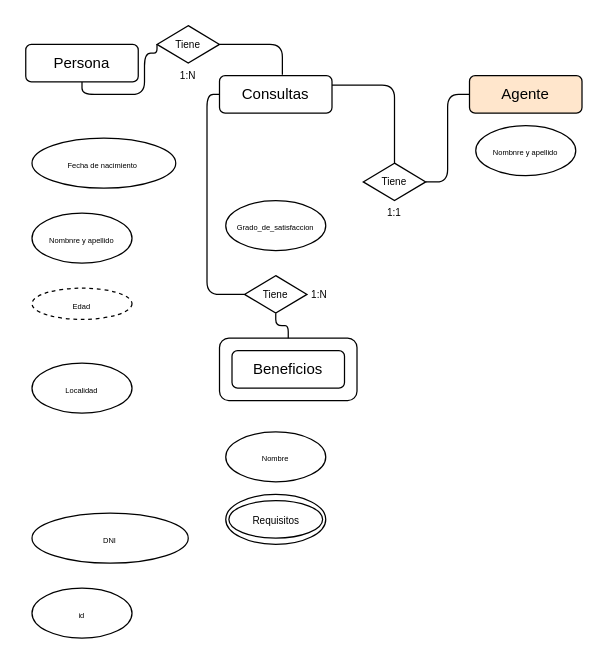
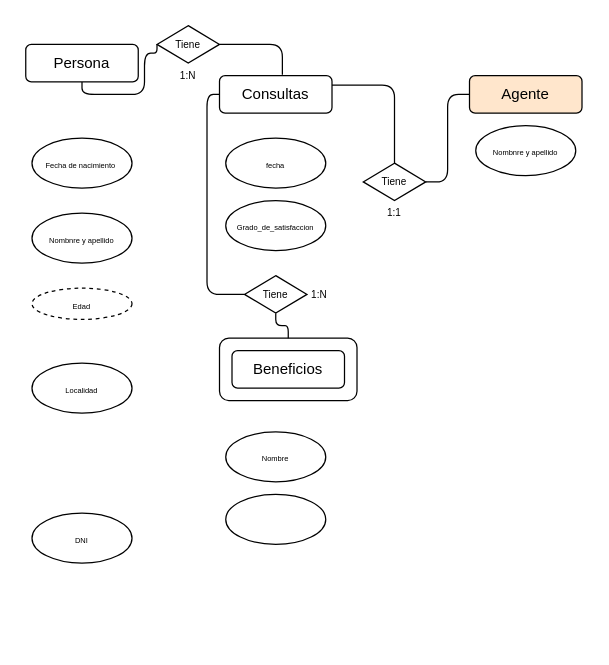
(104, 163) -> (82, 163)
none -> (276, 163)
(276, 519) -> none
(110, 538) -> (82, 538)
(82, 613) -> none
